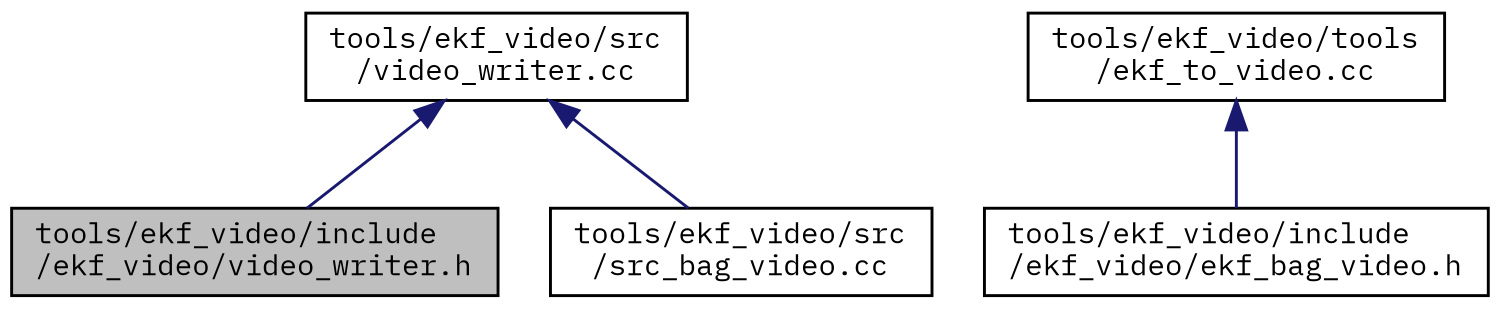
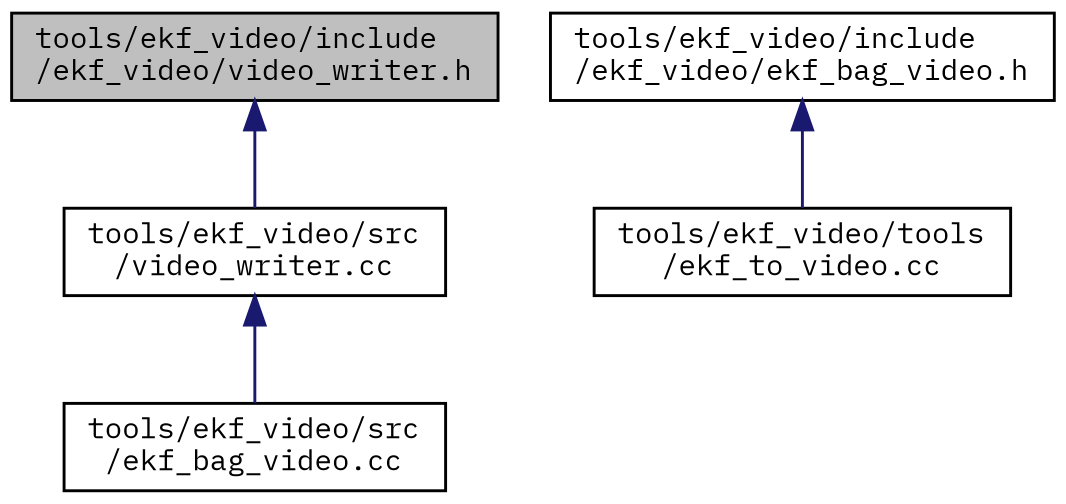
(364, 163) -> (255, 169)
(1236, 169) -> (802, 169)
(741, 252) -> (255, 447)
